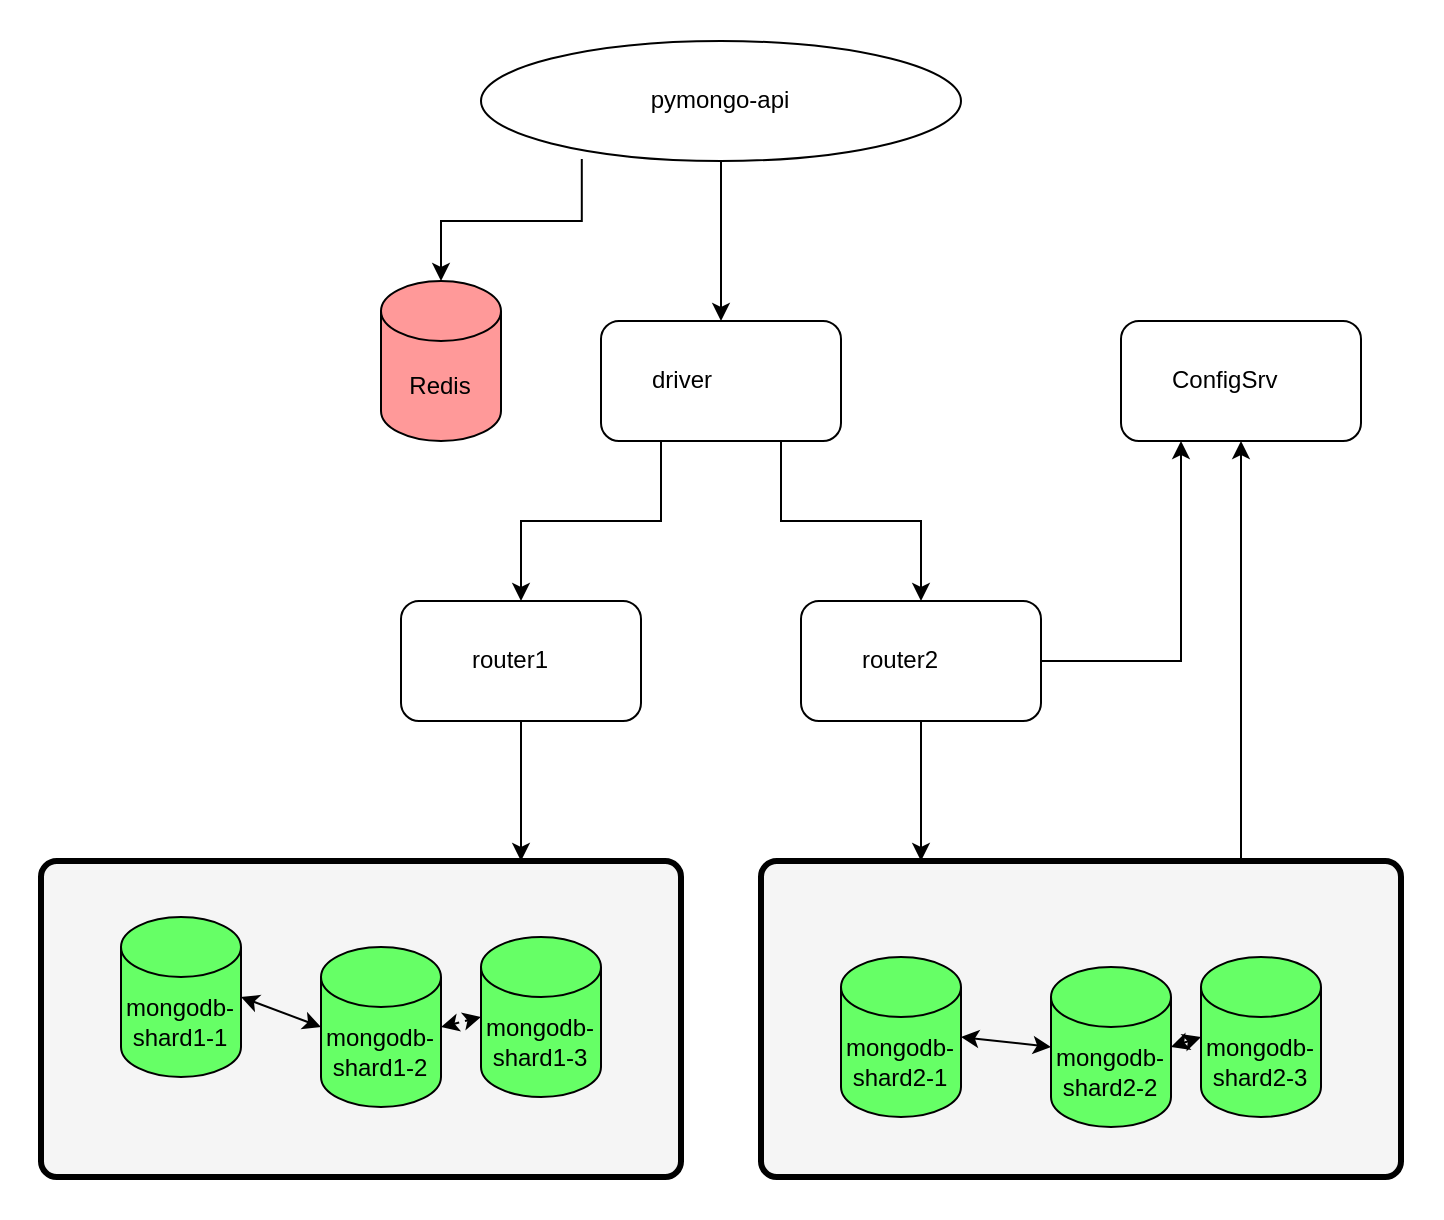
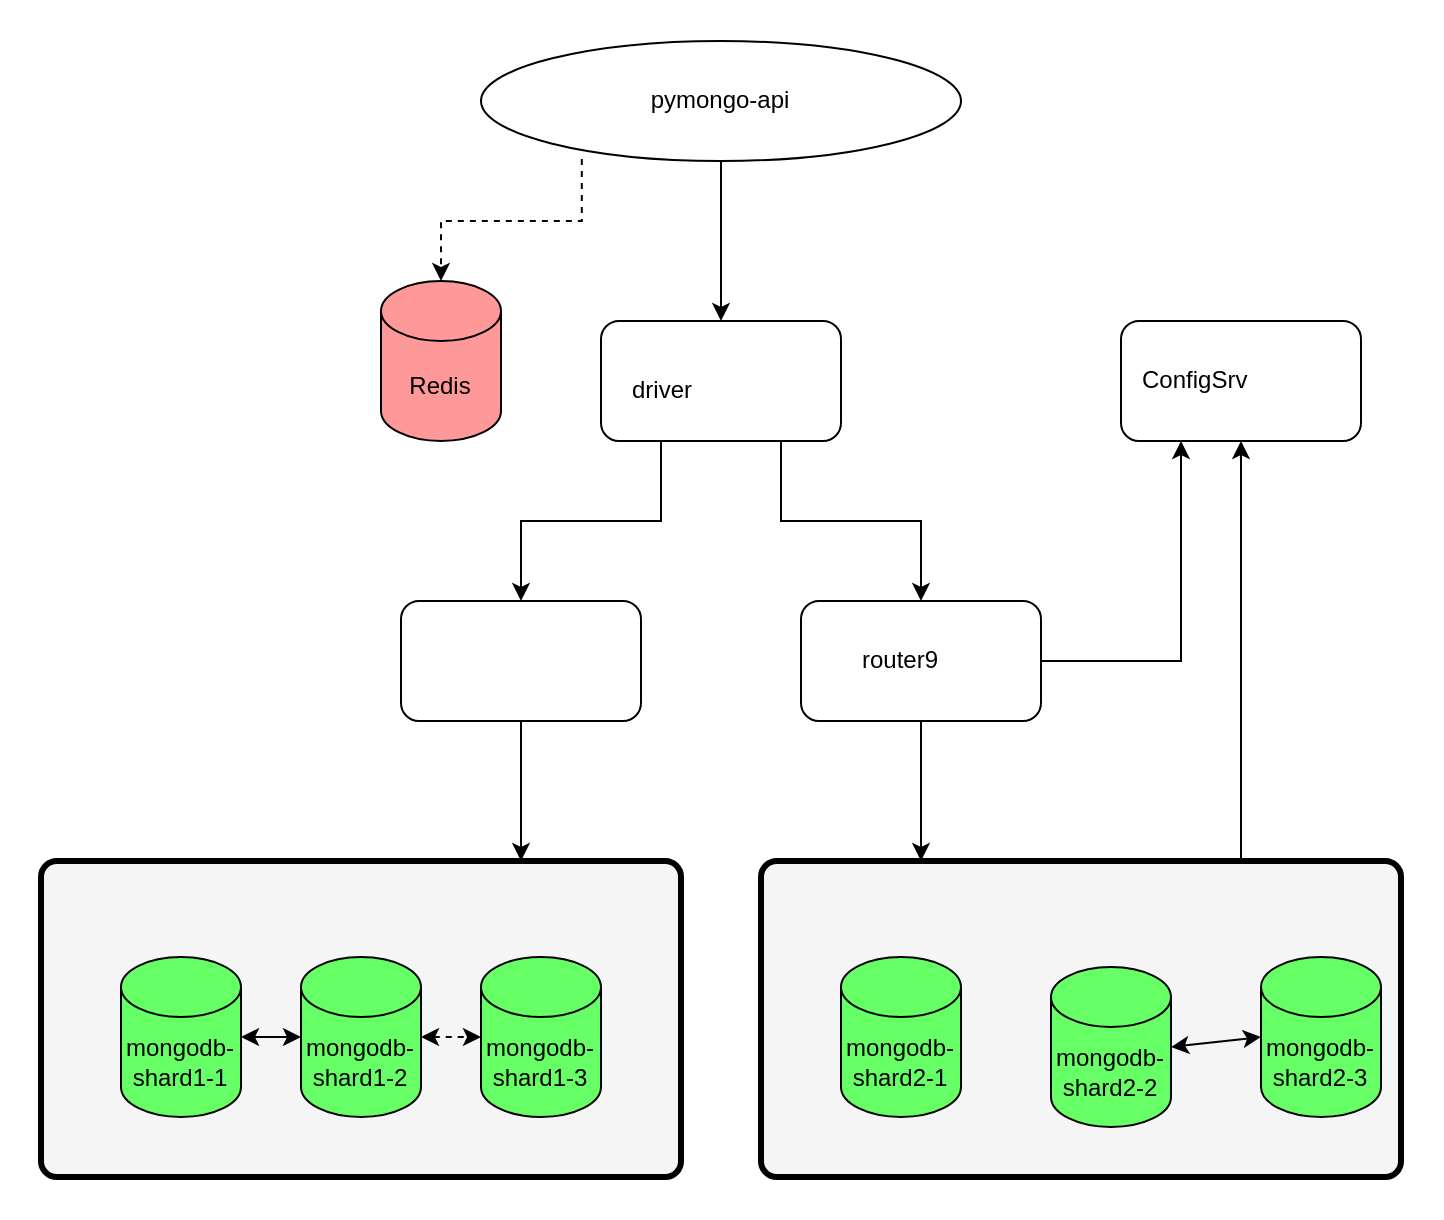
(517, 221) -> (517, 221)
(721, 381) -> (701, 391)
(1241, 381) -> (1211, 381)
(541, 661) -> none
(910, 661) -> (910, 661)
(181, 997) -> (181, 1037)
(541, 1017) -> (541, 1037)
(381, 1027) -> (361, 1037)
(1261, 1037) -> (1321, 1037)
(1006, 1042) -> none
